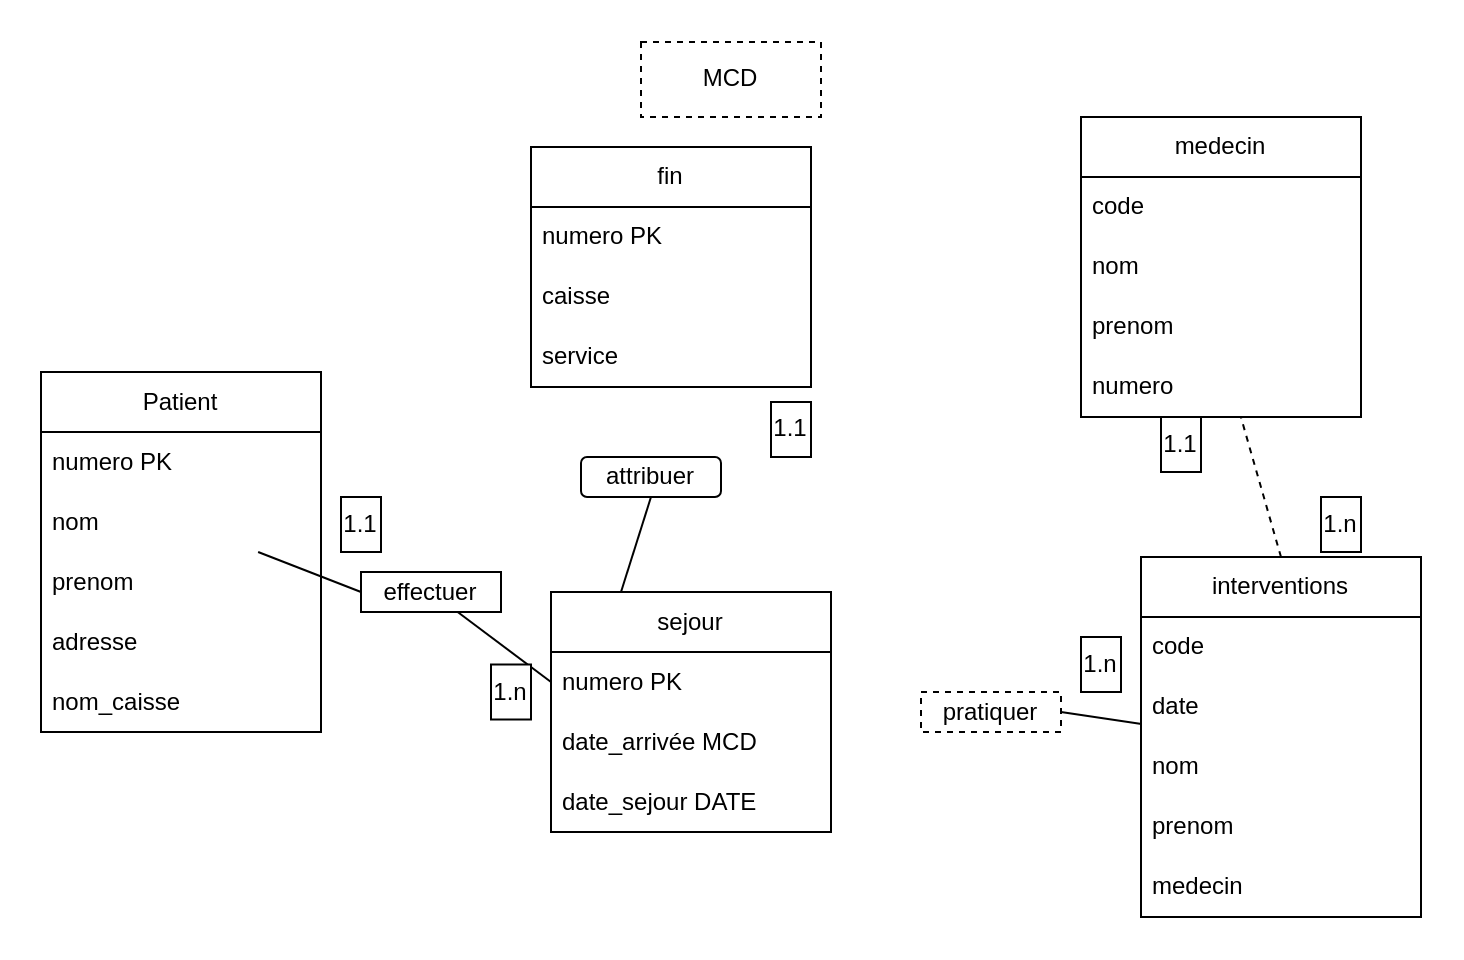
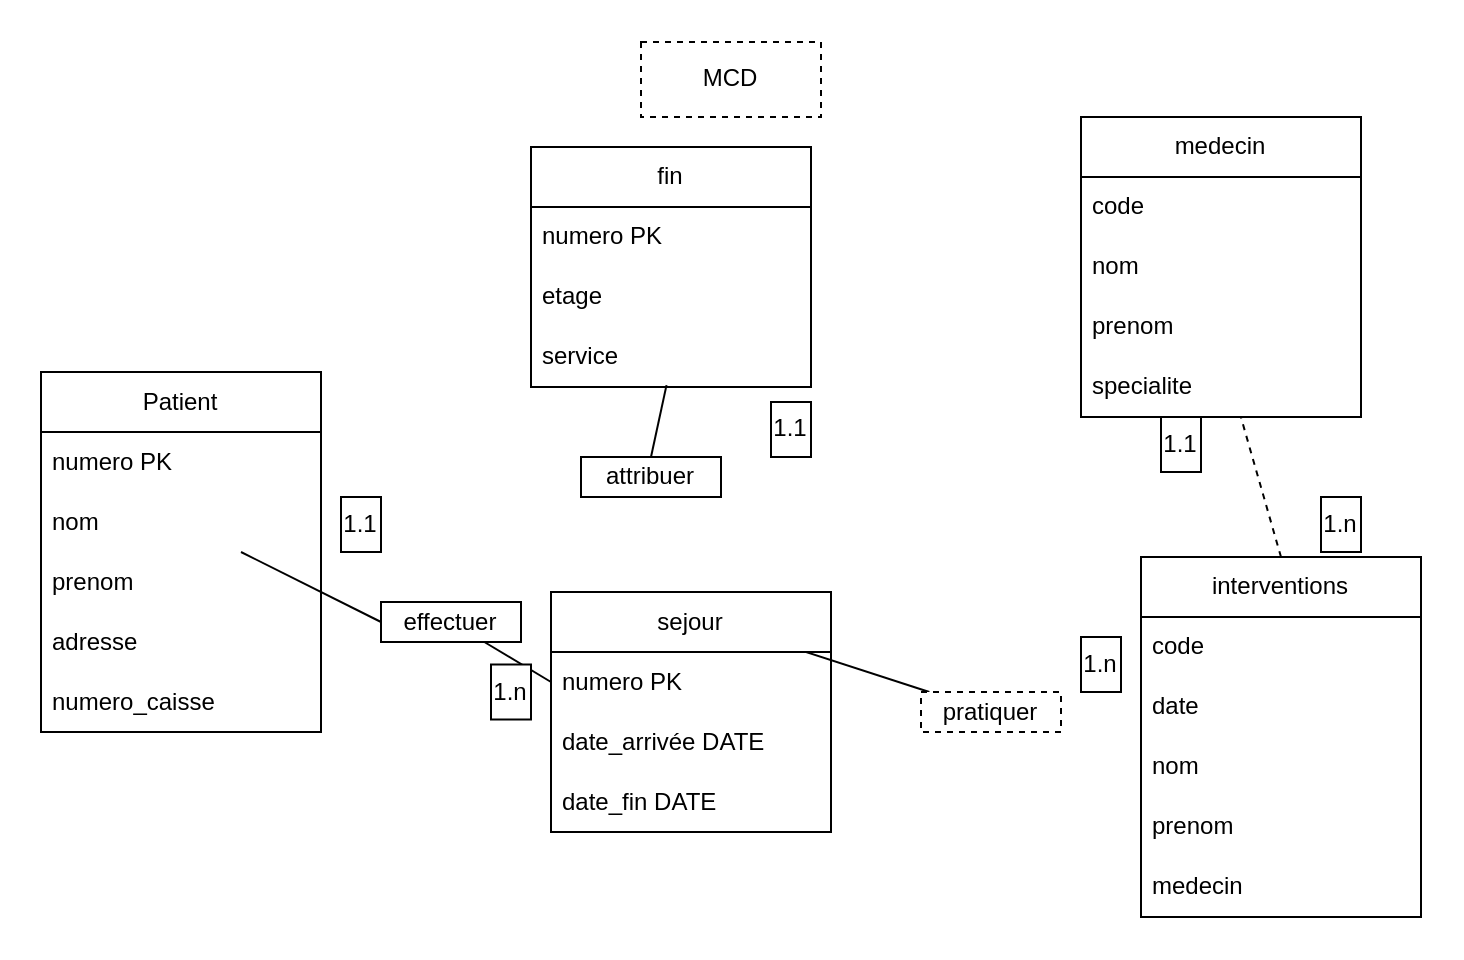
(580, 297) -> (577, 297)
(1133, 387) -> (1151, 387)
none -> (658, 425)
(651, 477) -> (651, 477)
(636, 545) -> (882, 677)
(431, 592) -> (451, 622)
(117, 703) -> (137, 703)
(1099, 718) -> none
(664, 743) -> (671, 743)
(667, 803) -> (644, 803)
